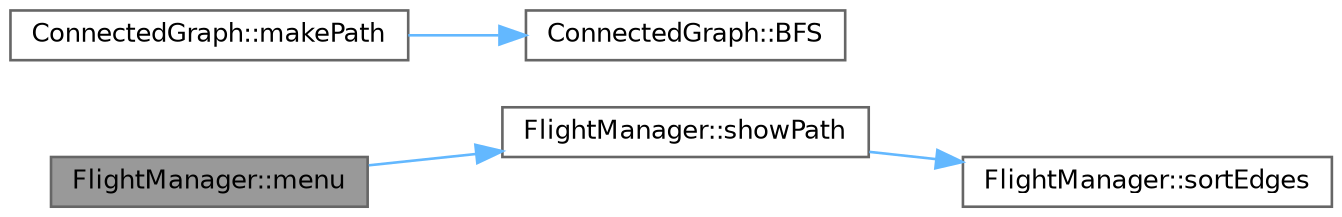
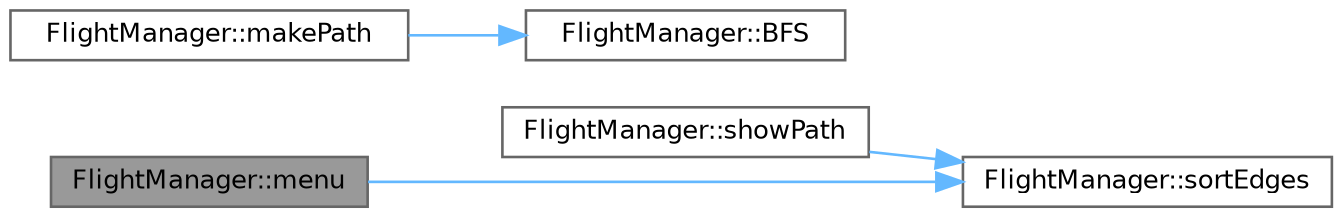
(209, 35) -> (209, 35)
(686, 35) -> (686, 35)
(423, 160) -> (652, 182)
